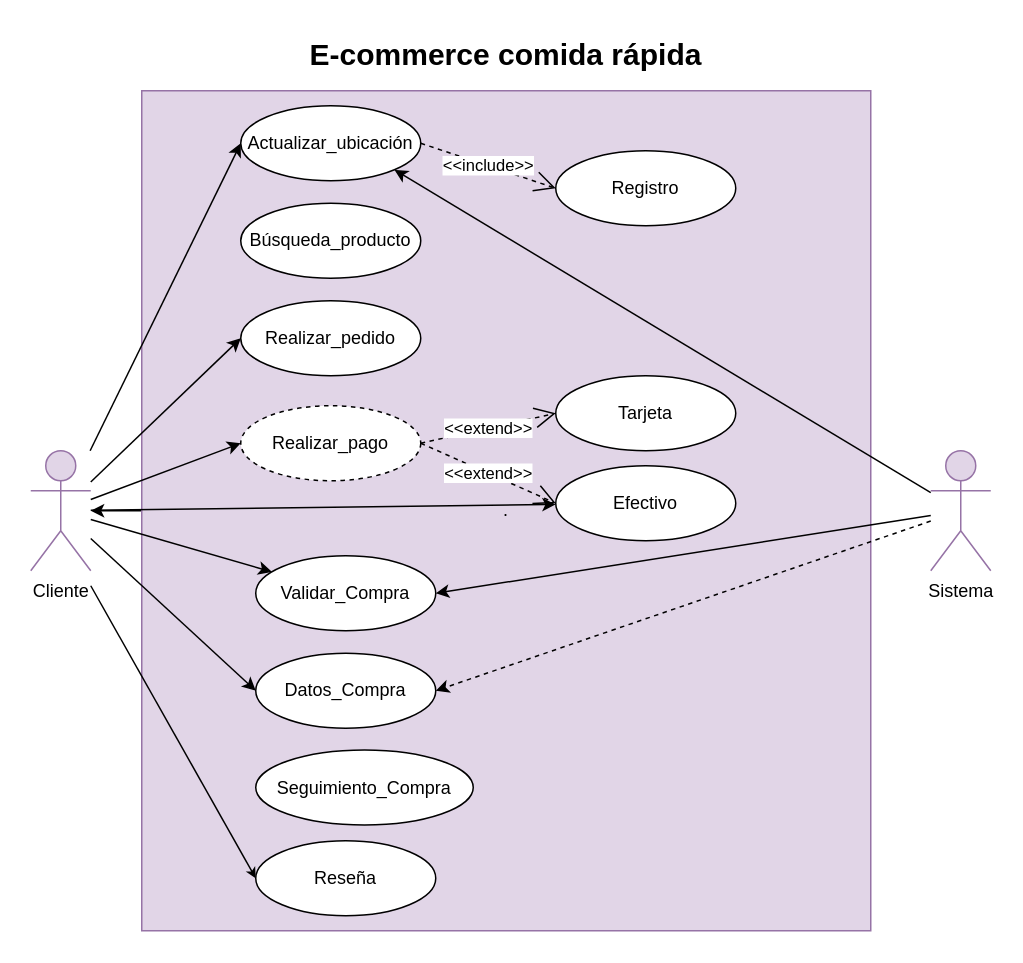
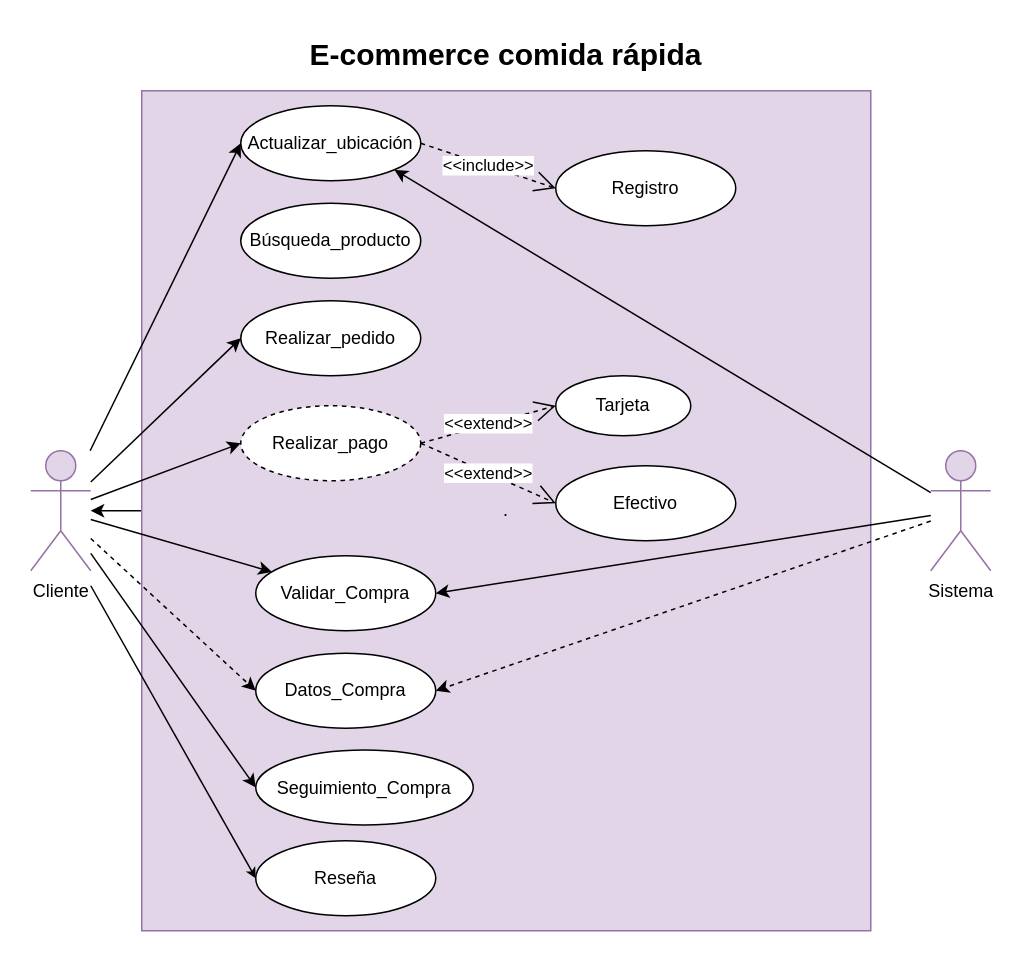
(646, 413) -> (623, 406)
(344, 507) -> (170, 667)
(170, 612) -> (170, 612)
